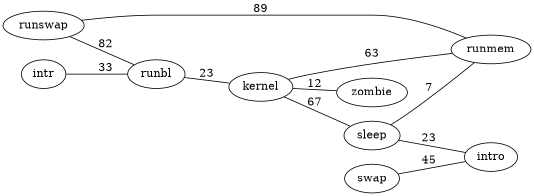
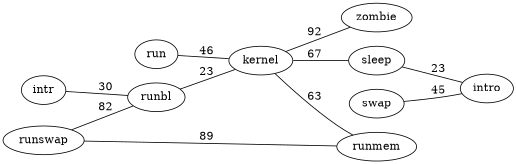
none -> (156, 54)
(106, 68) -> (106, 87)
(315, 84) -> (315, 32)
(434, 95) -> none
